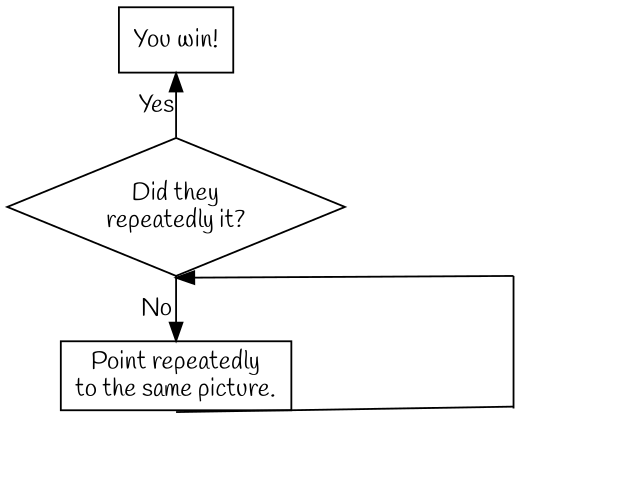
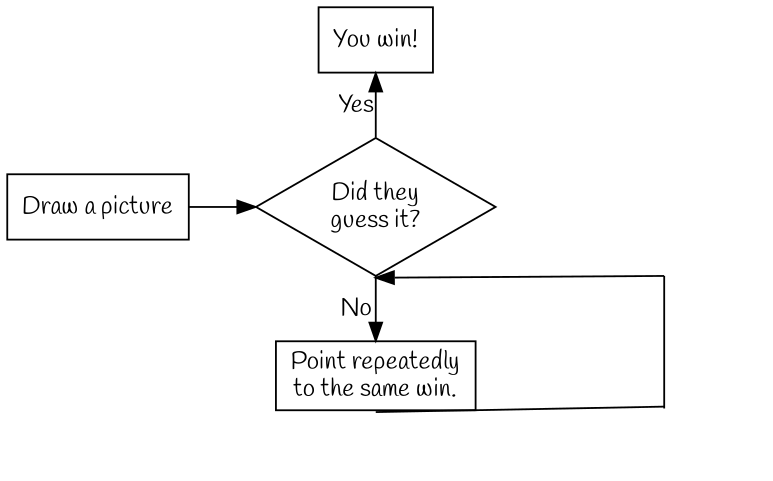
none -> (98, 207)
(176, 207) -> (376, 207)
(176, 376) -> (376, 376)
